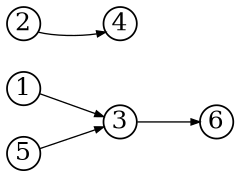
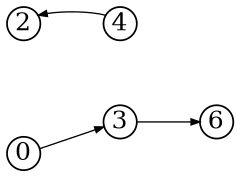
(68, 35) -> (76, 12)
(24, 89) -> none
(24, 153) -> (24, 153)
